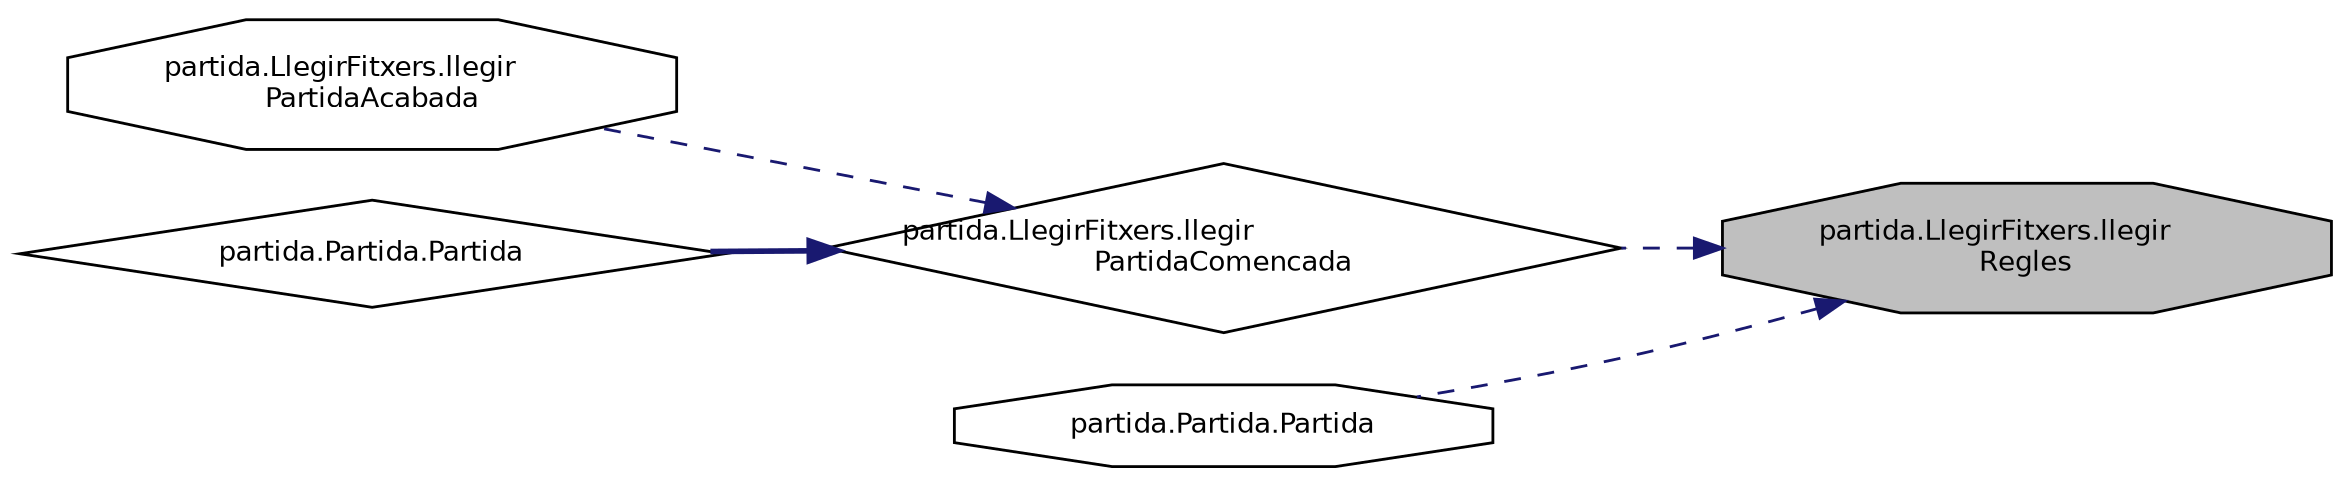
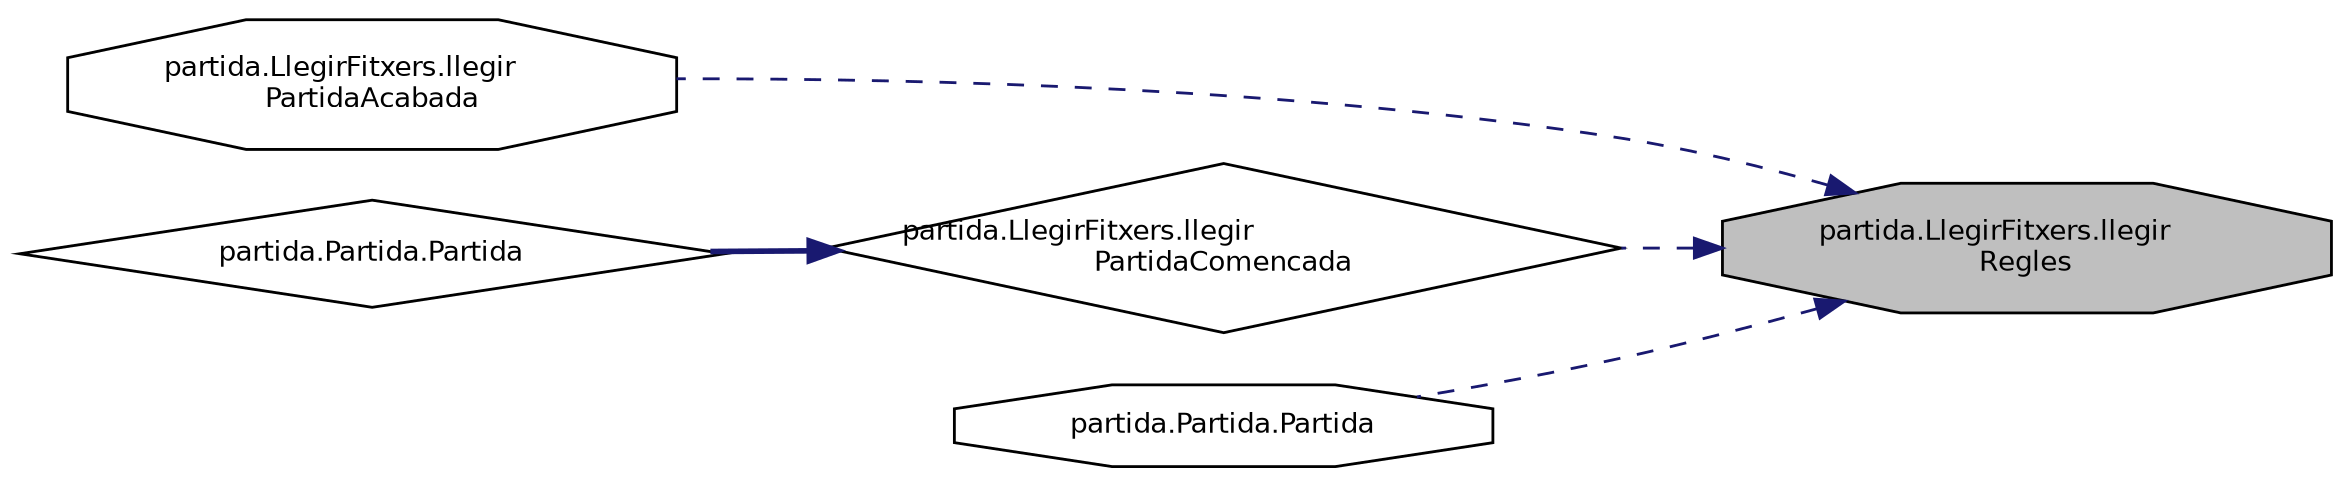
(793, 165) -> (1256, 98)
